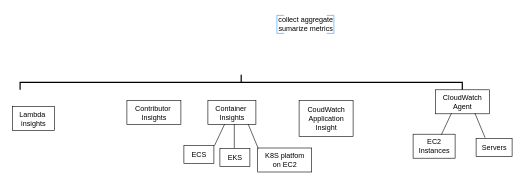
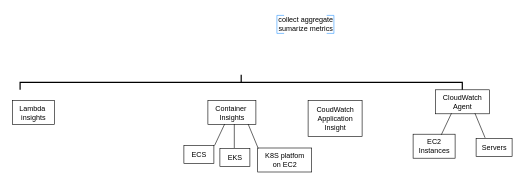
(154, 113) -> none
(33, 119) -> (33, 113)
(326, 119) -> (335, 119)
